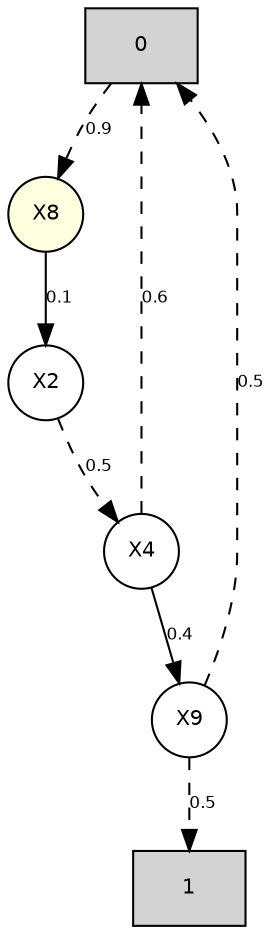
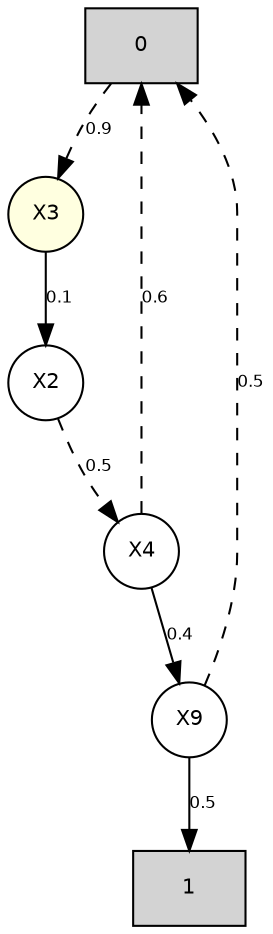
(46, 214) -> (46, 214)
(189, 794) -> (189, 794)
